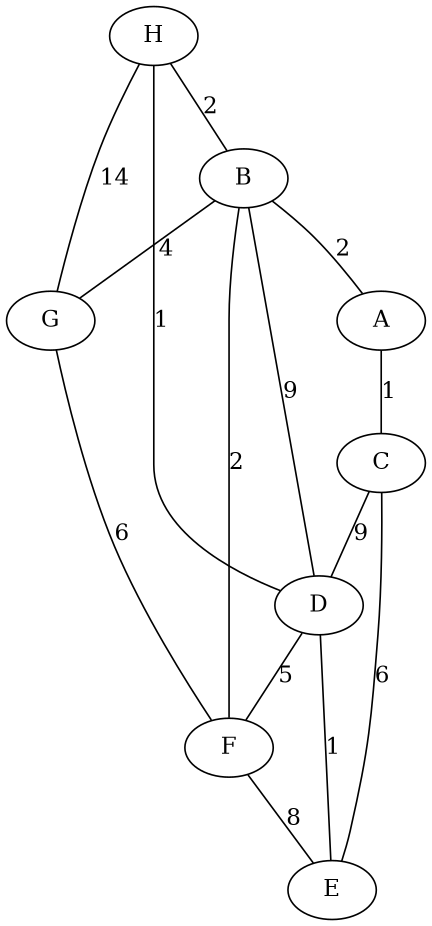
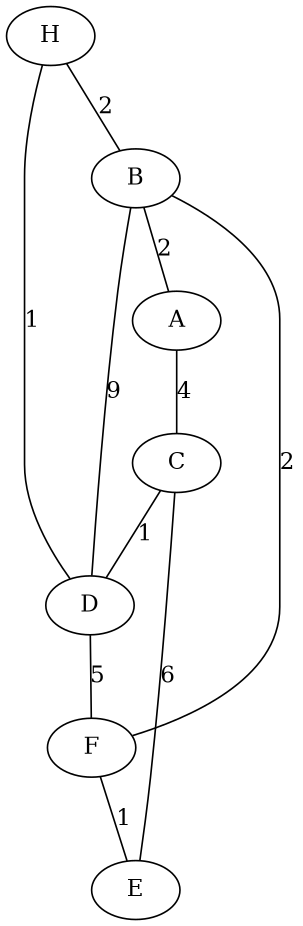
(51, 321) -> none
(389, 392) -> (185, 392)
(362, 534) -> (146, 534)
(326, 748) -> none
(294, 819) -> (124, 819)
